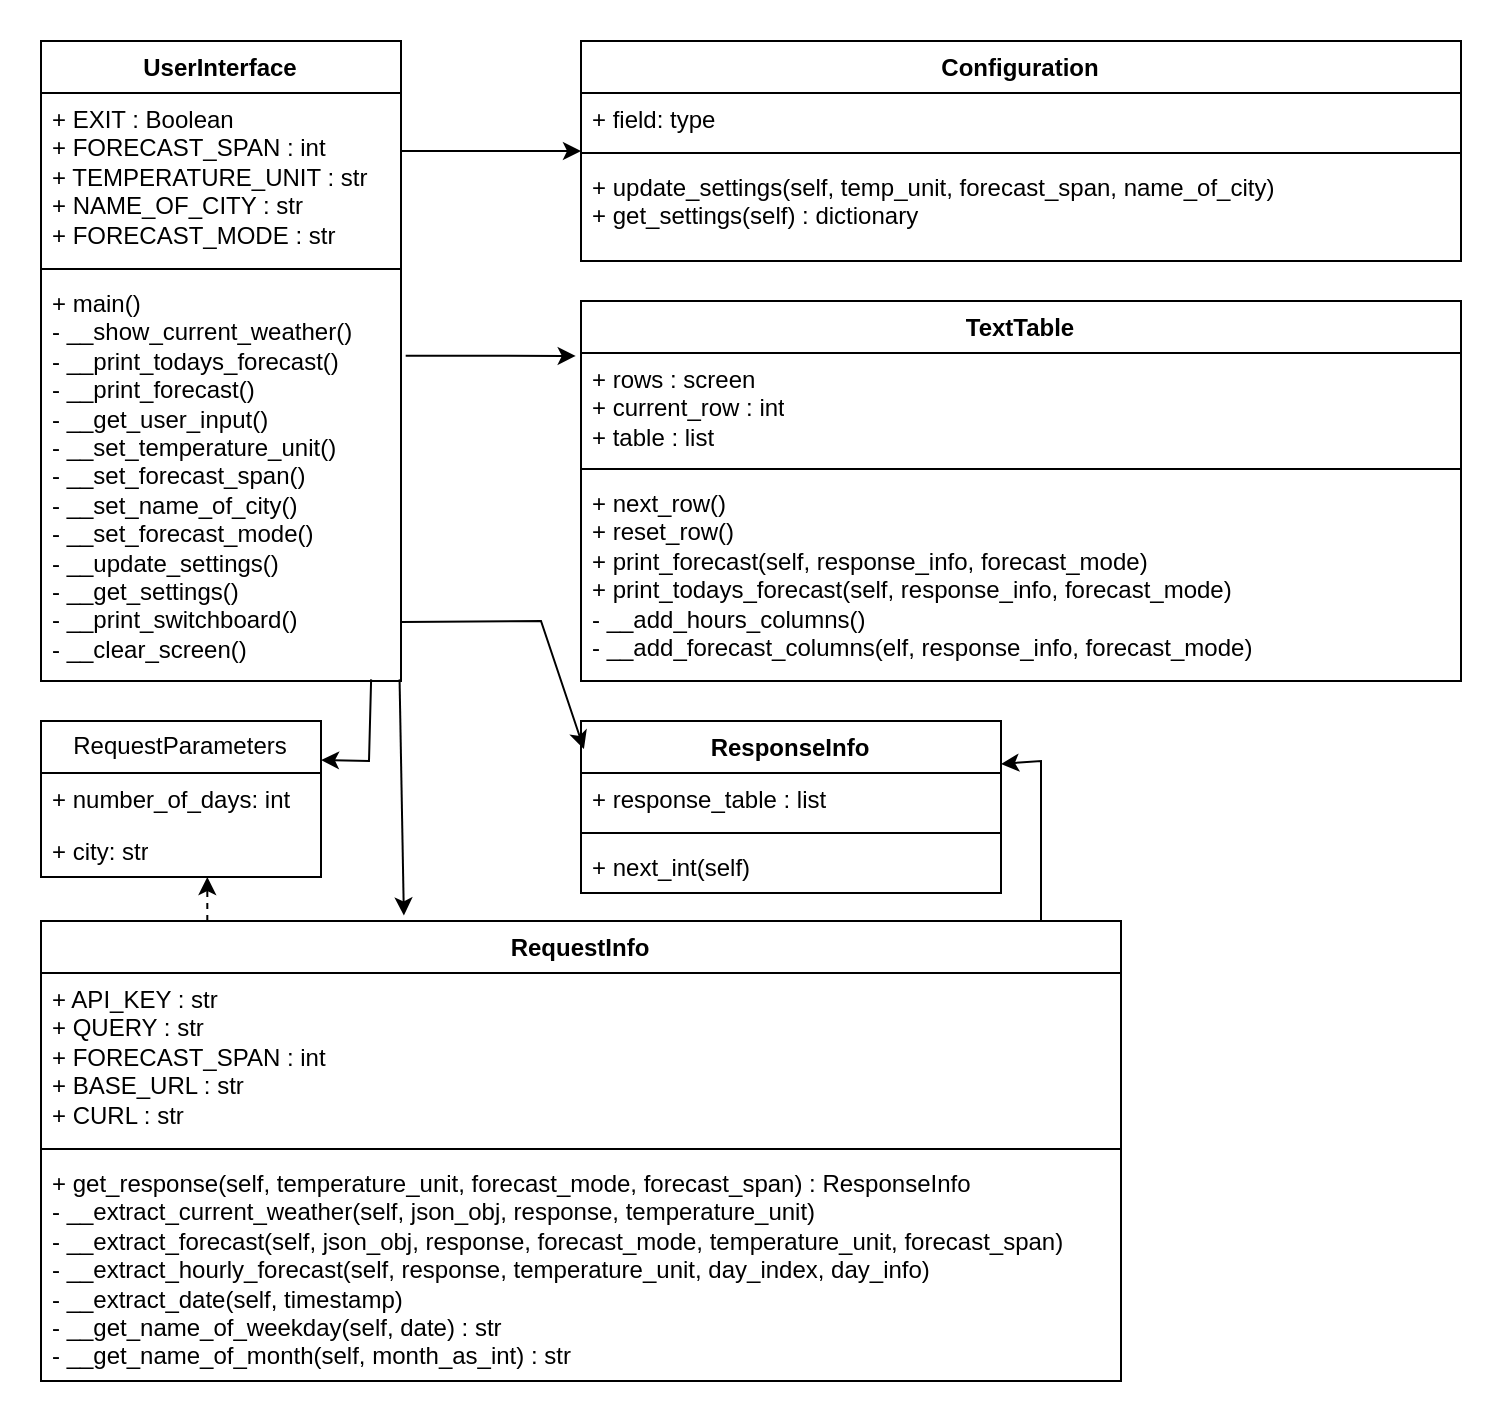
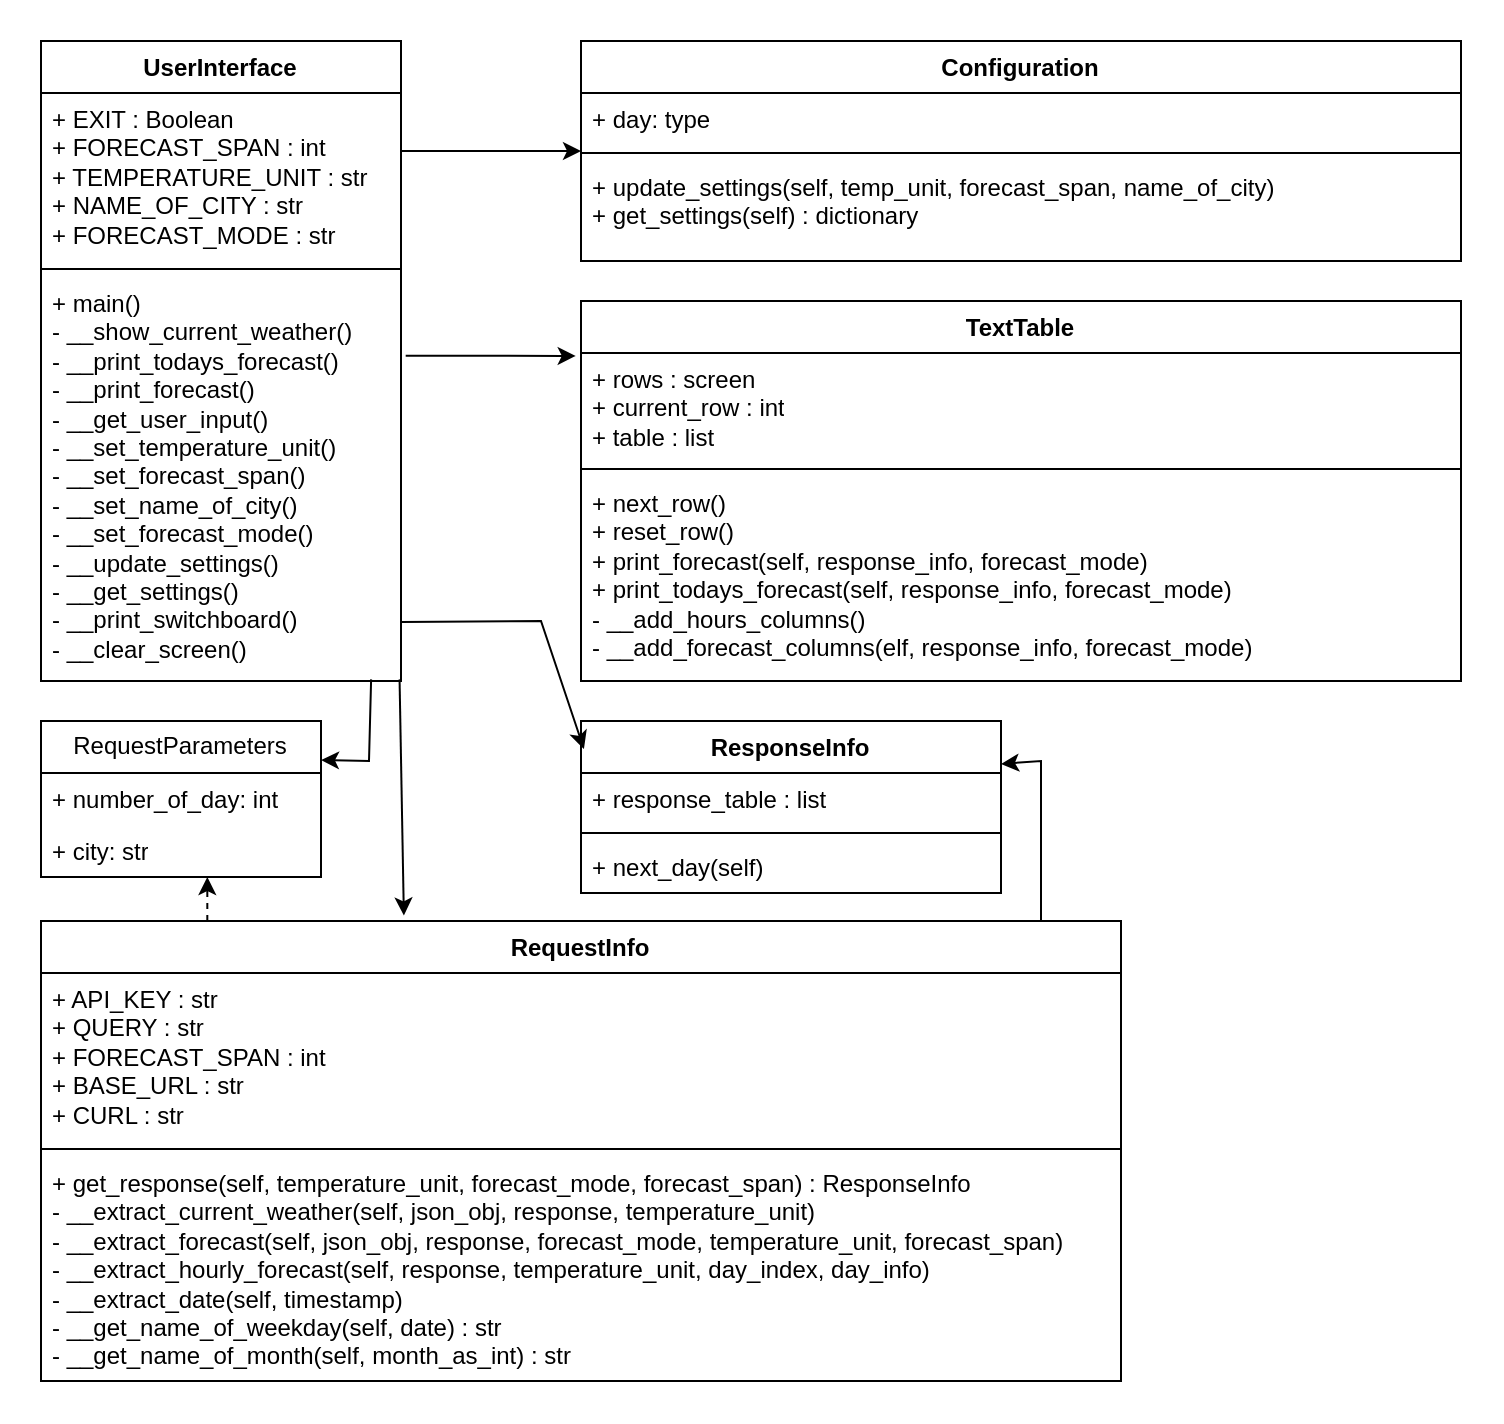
(665, 121) -> (658, 121)
(182, 801) -> (175, 801)
(691, 869) -> (694, 869)
